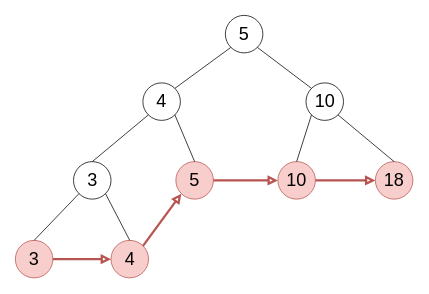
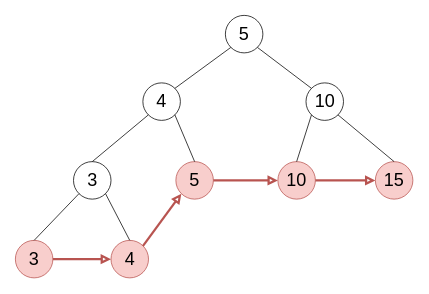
(394, 180) -> (394, 180)
